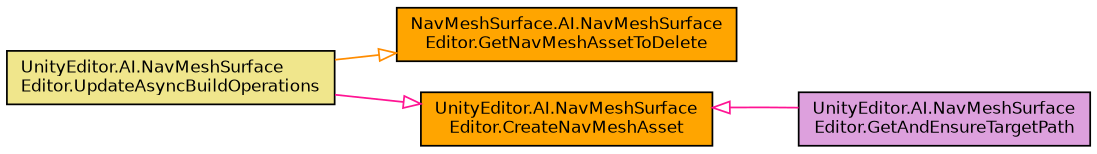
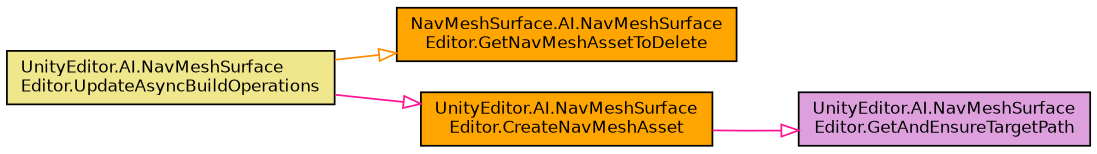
(764, 107) -> (747, 131)
